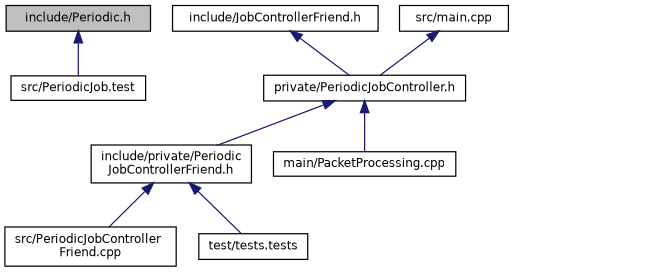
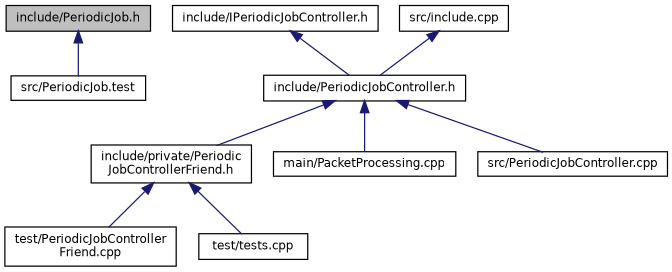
(78, 18) -> (78, 18)
(275, 18) -> (275, 18)
(454, 18) -> (454, 18)
(365, 88) -> (365, 88)
none -> (573, 164)
(91, 247) -> (91, 247)
(253, 247) -> (253, 247)
